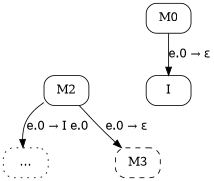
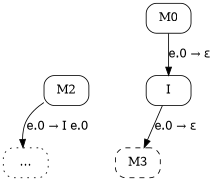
(97, 124) -> (155, 123)
